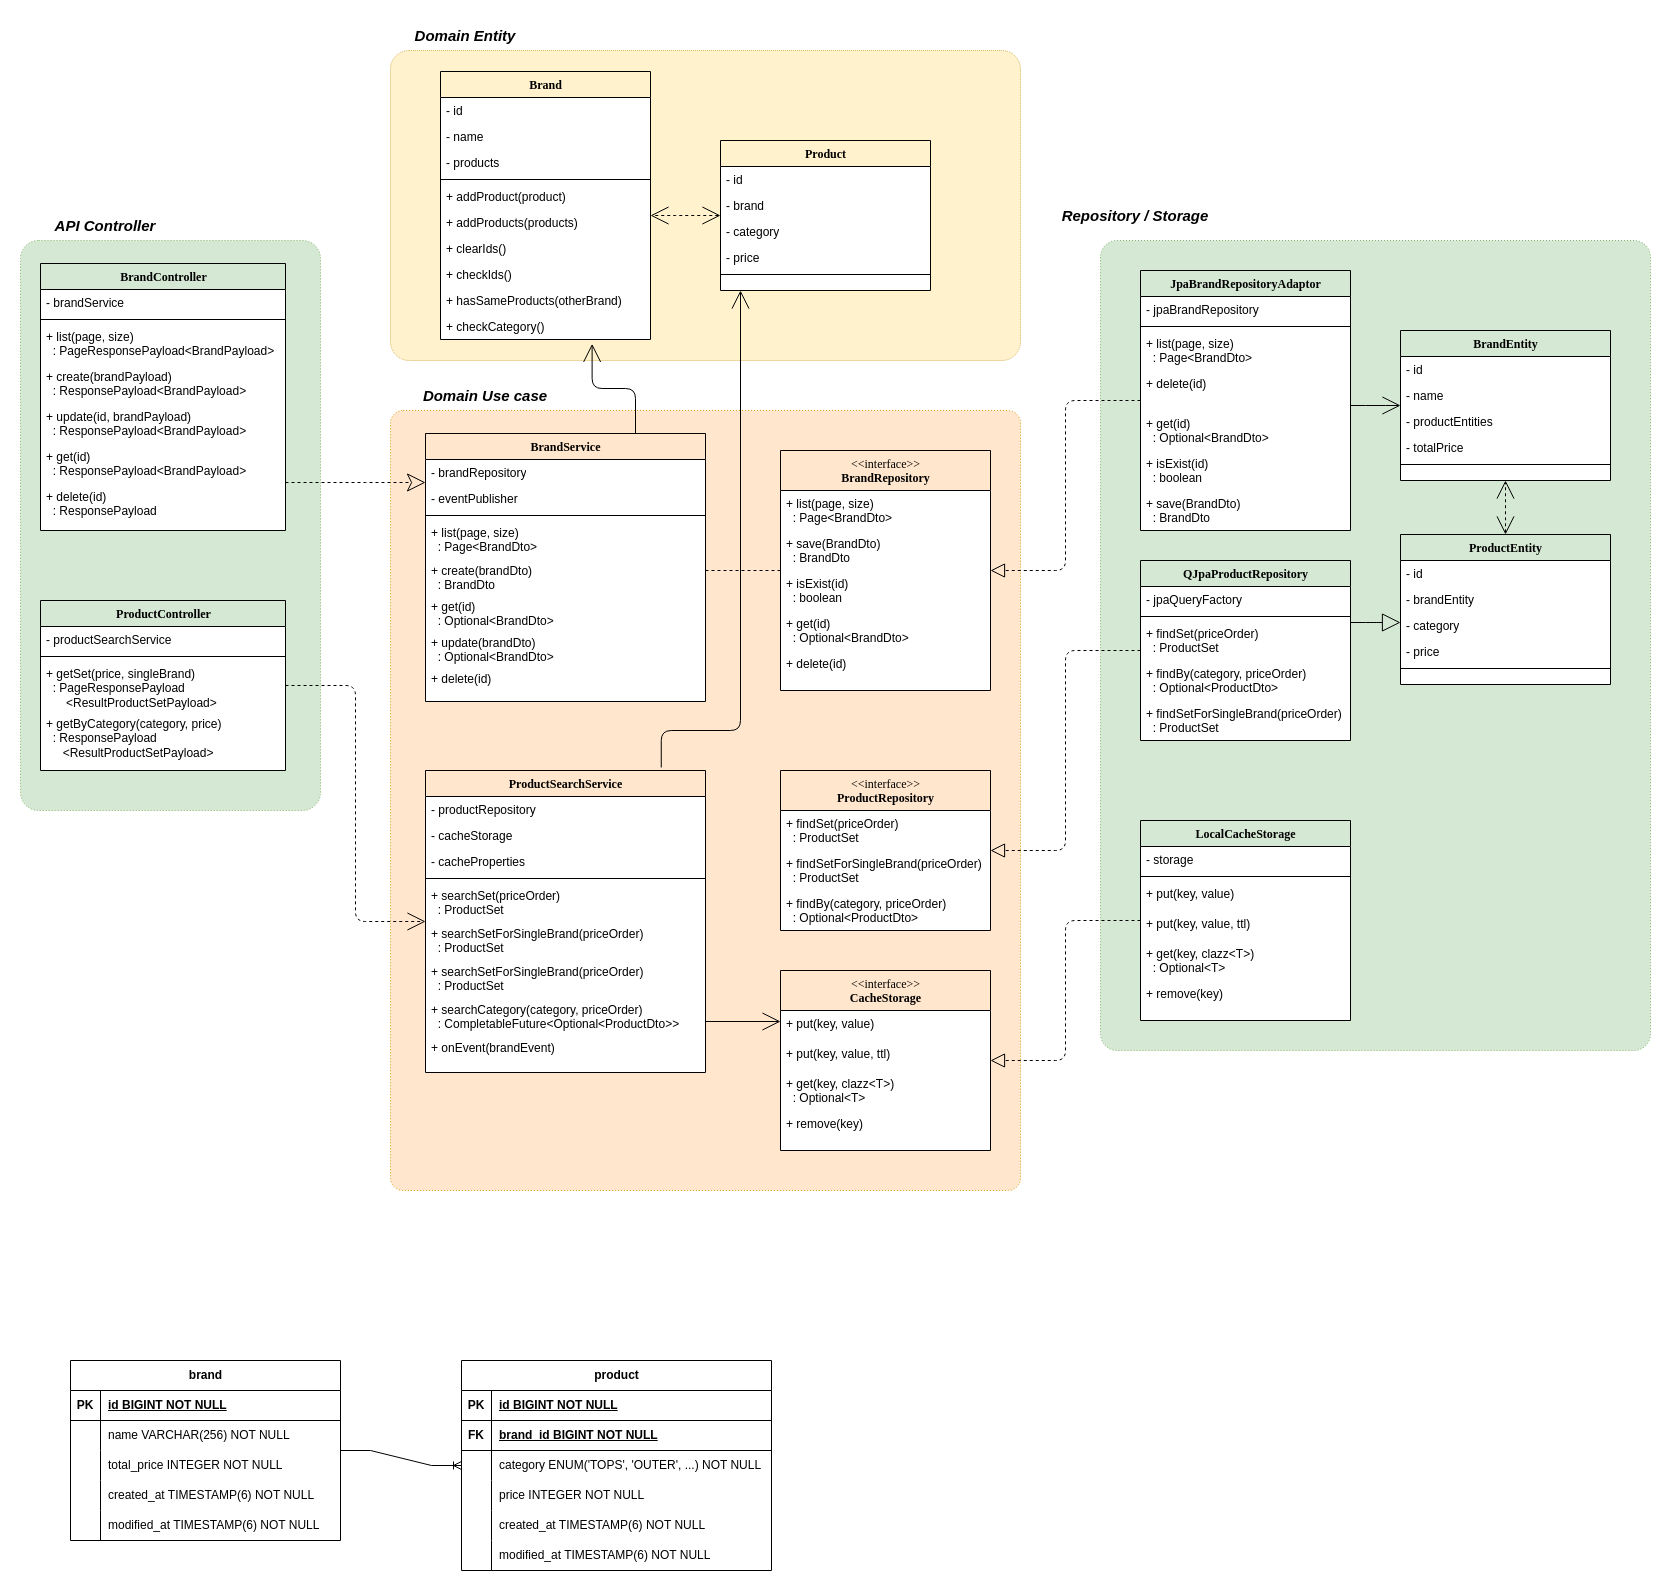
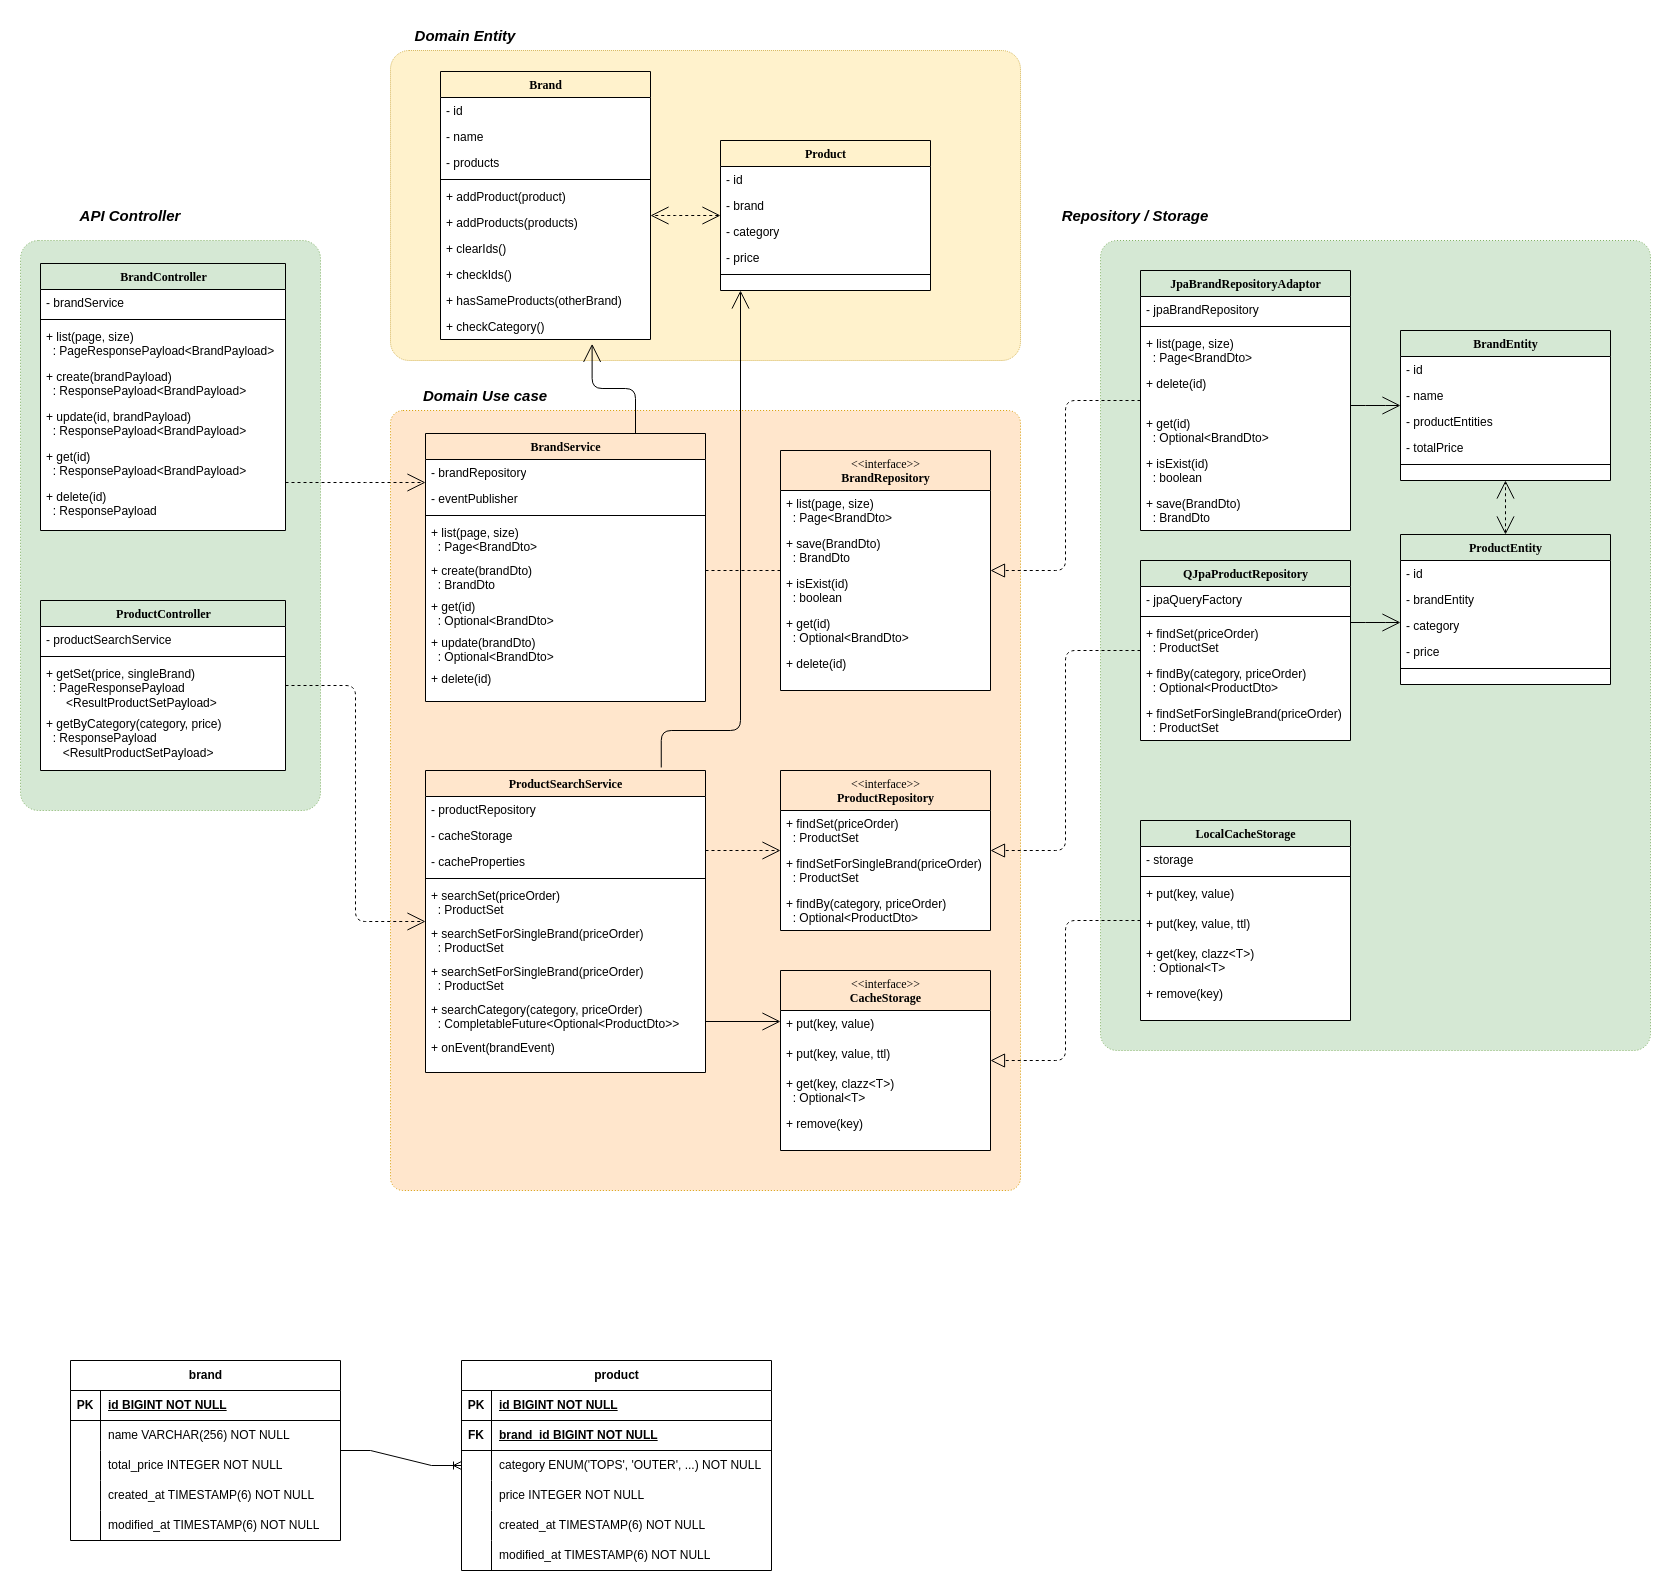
(106, 226) -> (131, 216)
(410, 483) -> (414, 483)
(1381, 623) -> (1389, 623)
none -> (742, 851)
